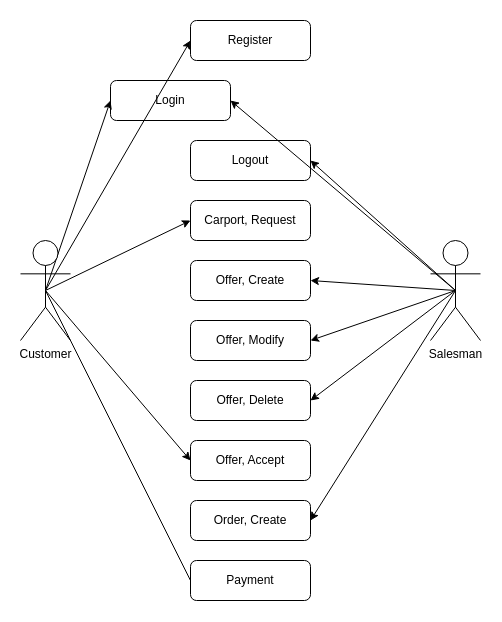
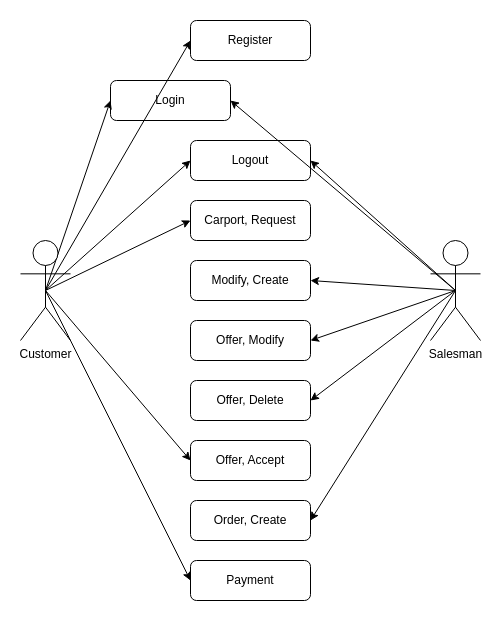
none -> (118, 226)
(251, 281) -> (251, 281)
(188, 575) -> (187, 573)
